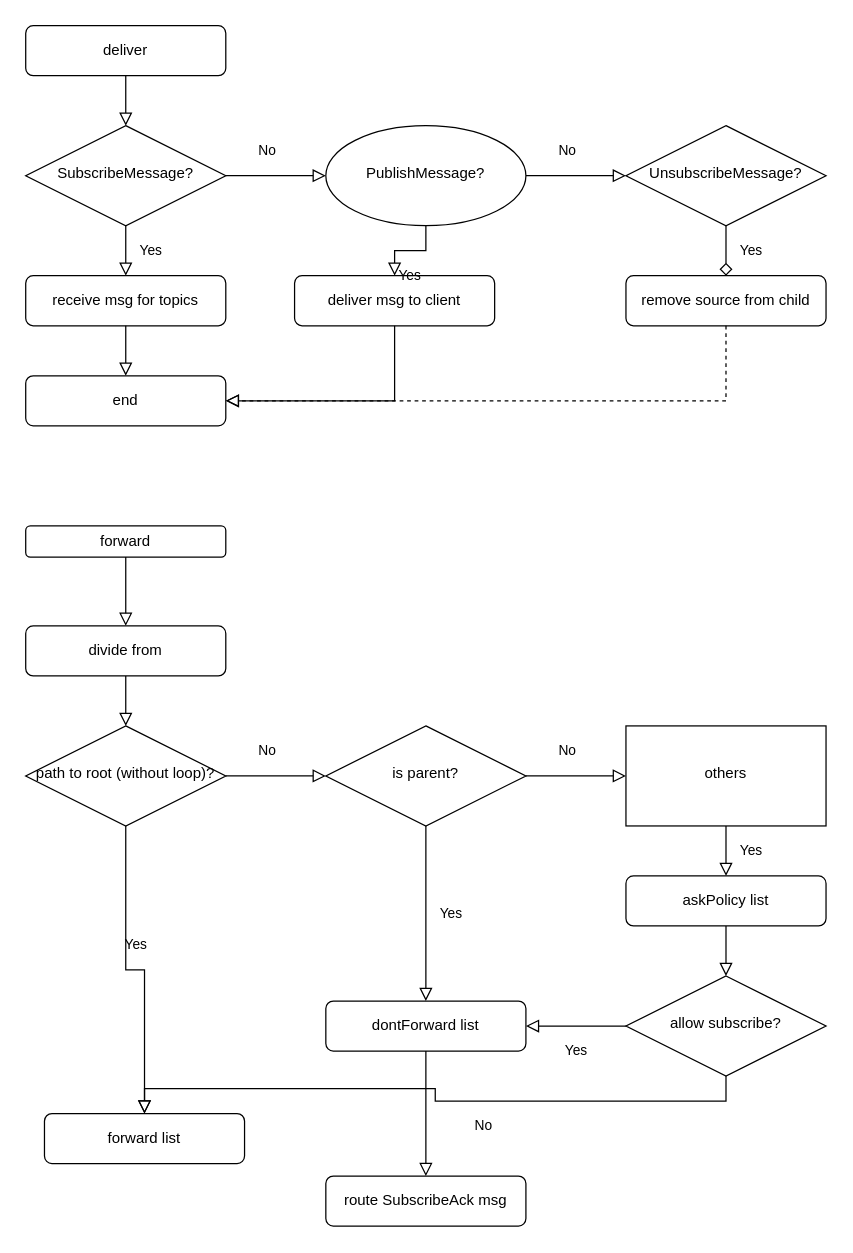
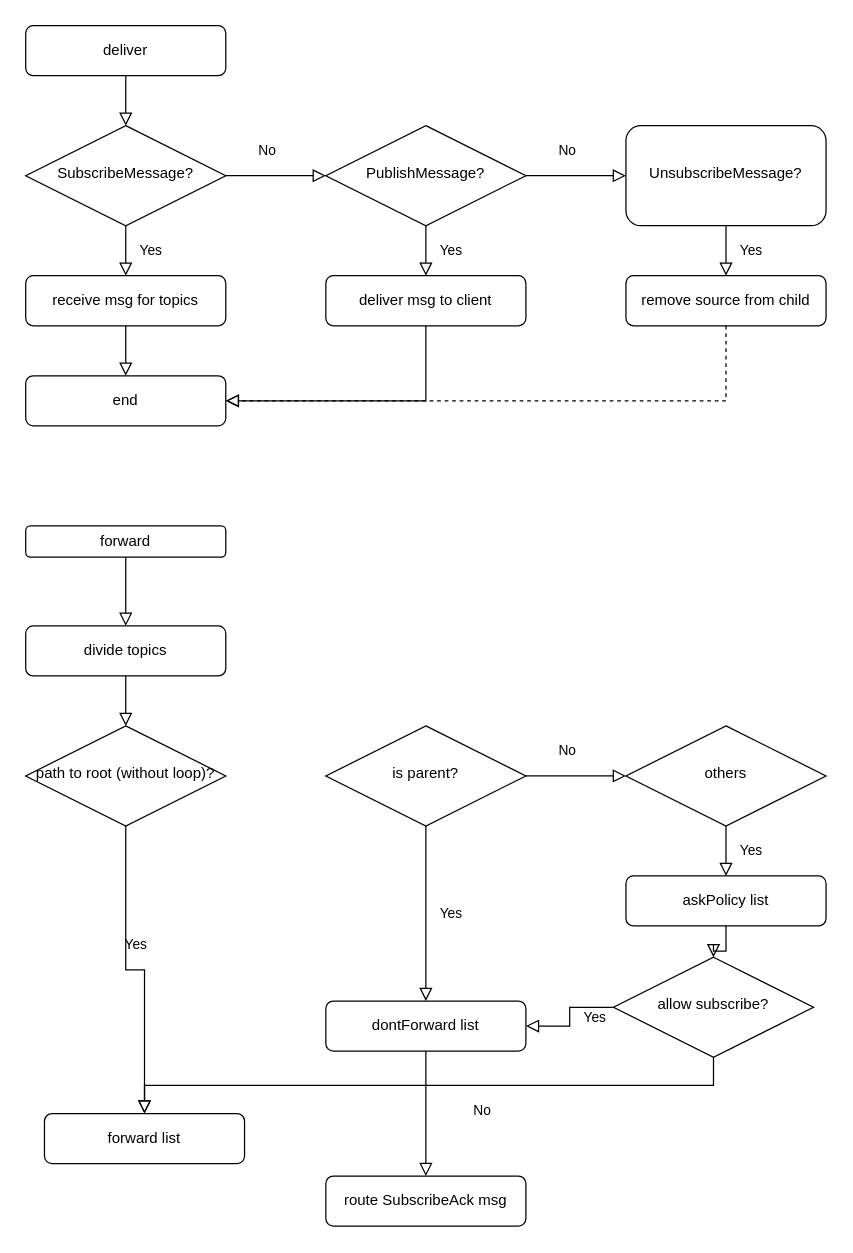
(426, 176) -> (426, 176)
(726, 176) -> (726, 176)
(726, 261) -> (726, 261)
(394, 301) -> (426, 301)
(126, 651) -> (126, 651)
(269, 776) -> none
(726, 776) -> (726, 776)
(726, 1026) -> (713, 1007)
